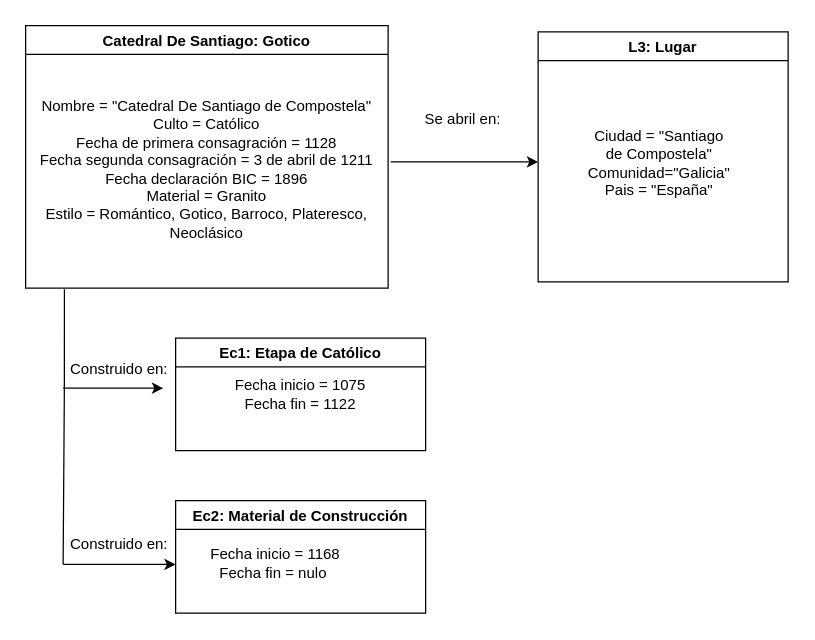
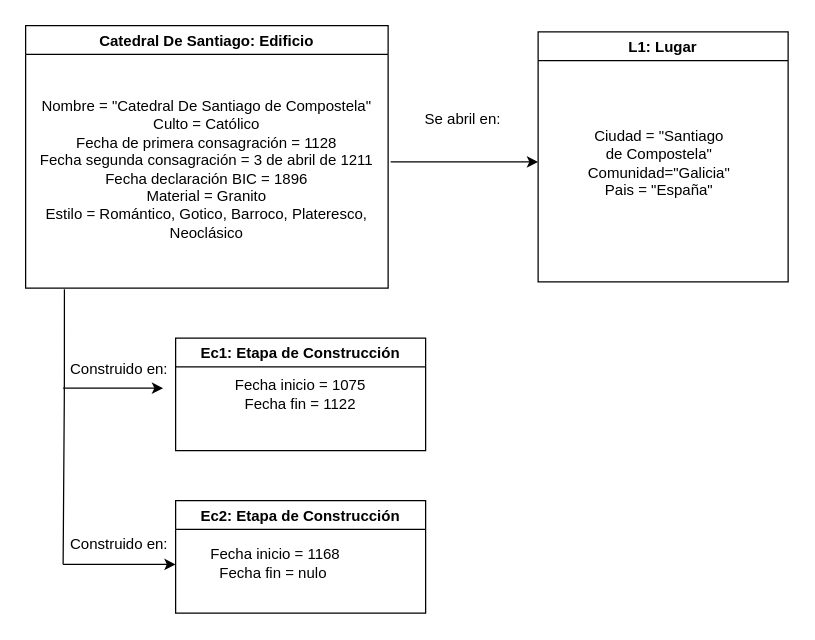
(206, 41) -> (206, 41)
(663, 47) -> (663, 47)
(300, 353) -> (300, 353)
(300, 516) -> (300, 516)
